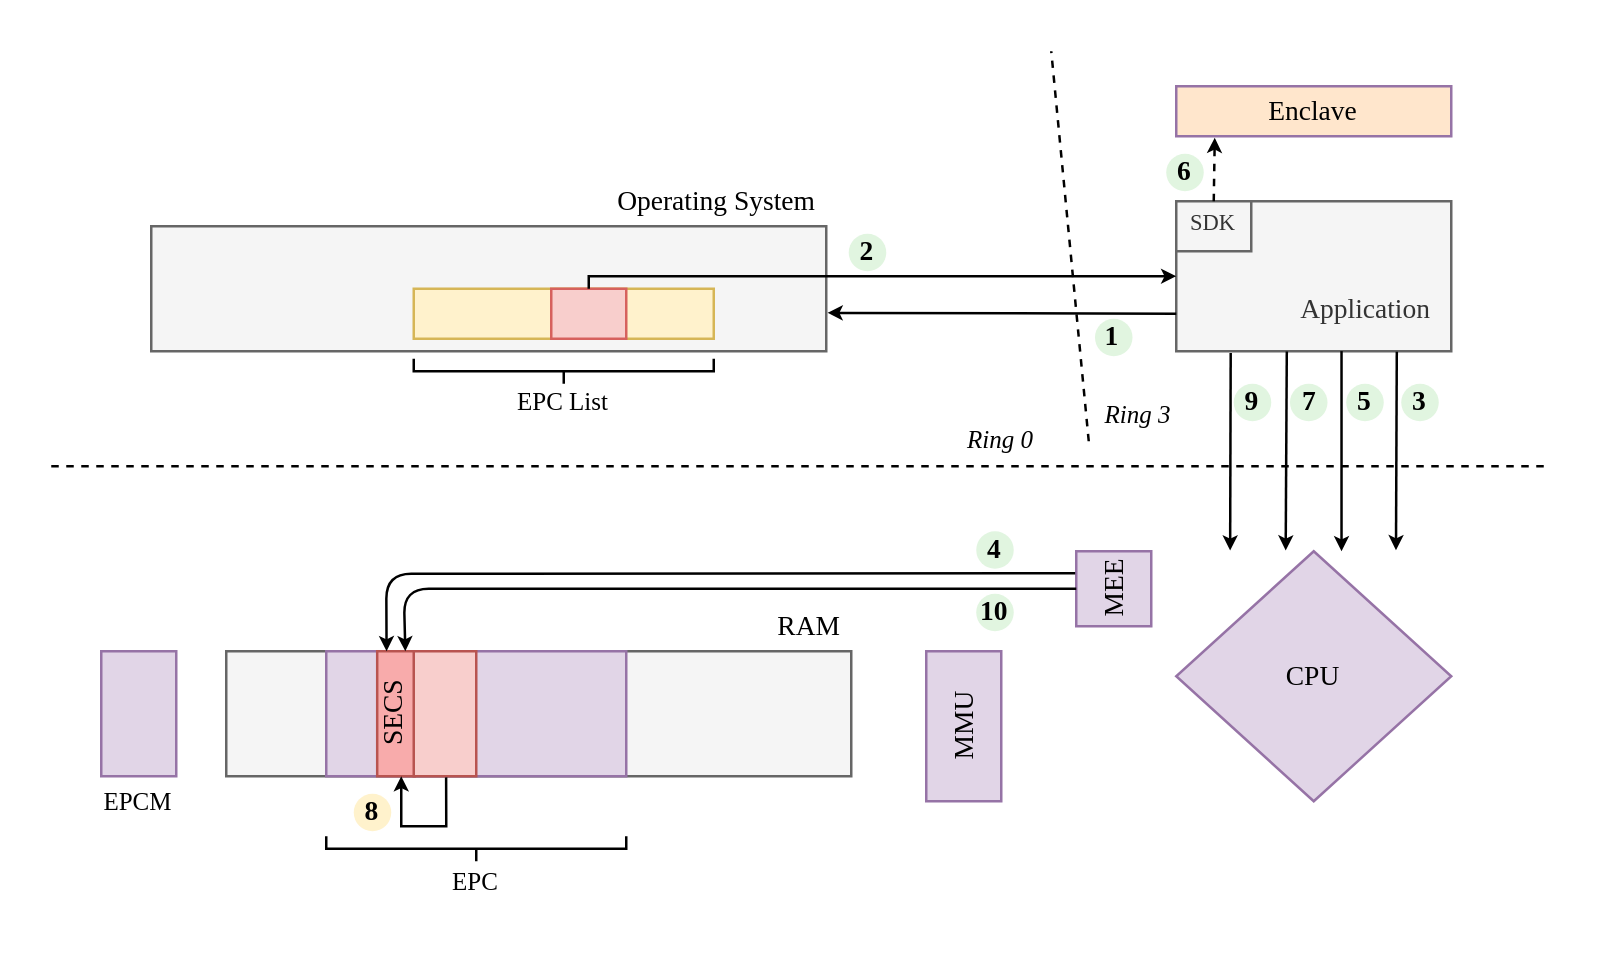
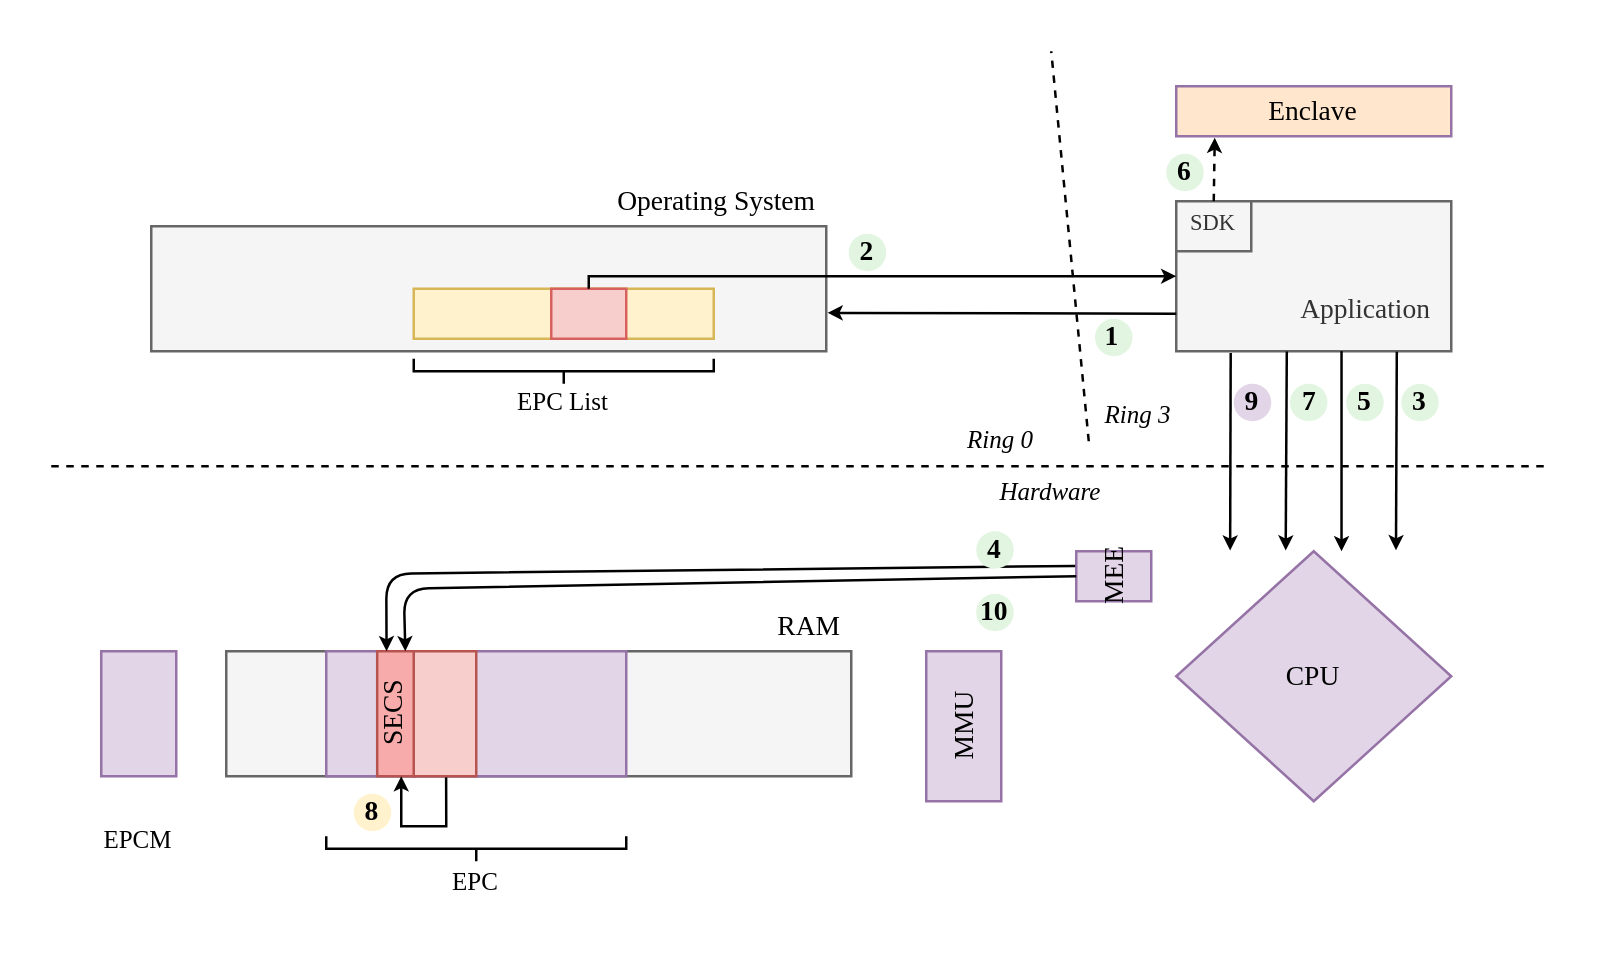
(1253, 403) -> (1253, 403)
none -> (1051, 491)
(1114, 589) -> (1114, 576)
(139, 801) -> (139, 839)
